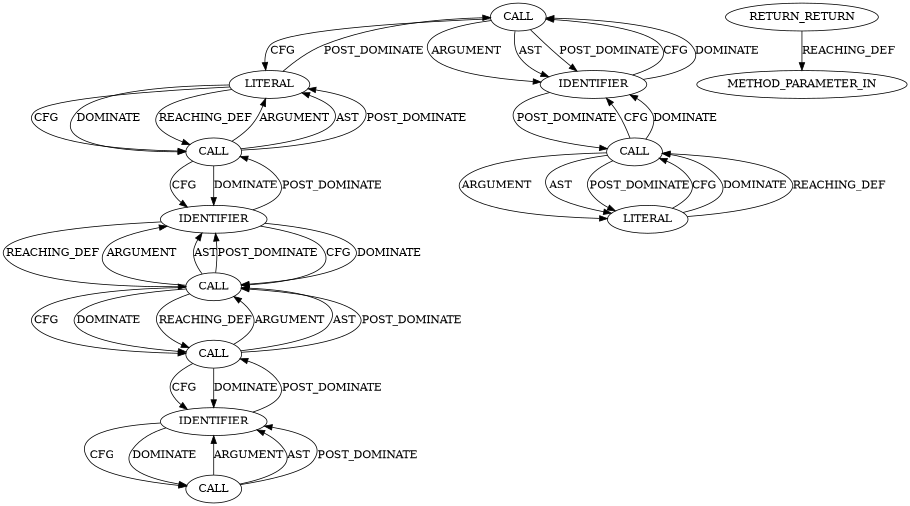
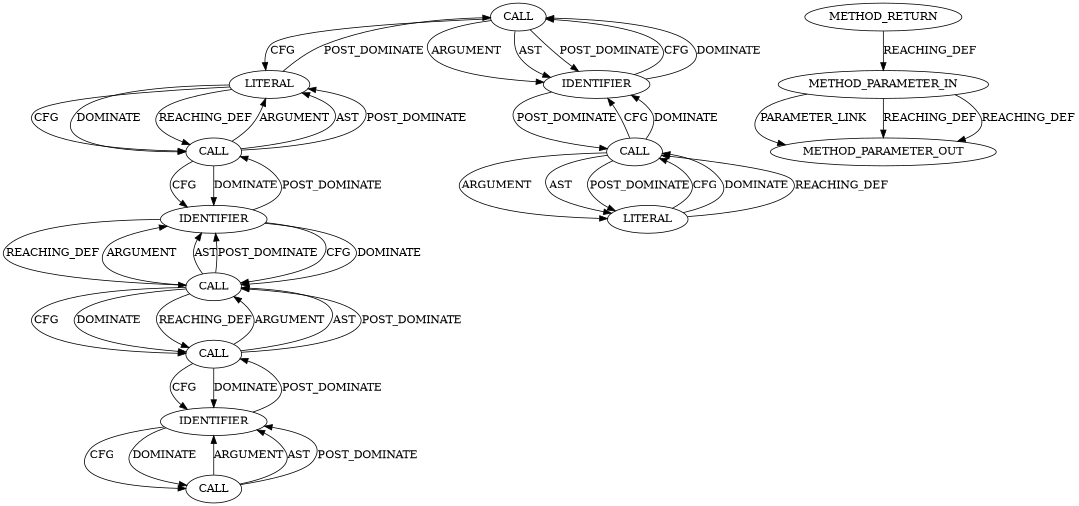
(802, 17) -> (883, 17)
none -> (883, 152)
